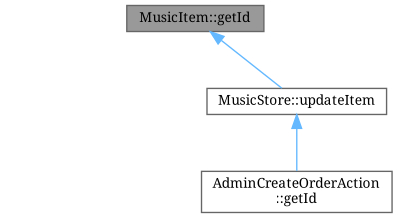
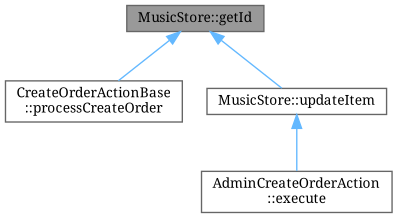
(195, 19) -> (195, 19)
none -> (94, 101)
(297, 192) -> (297, 192)
